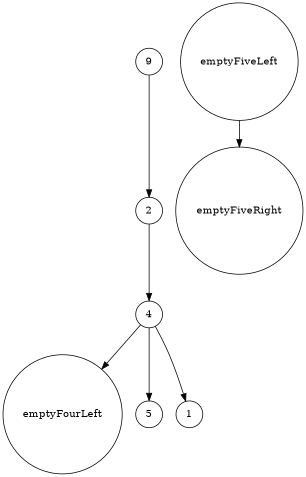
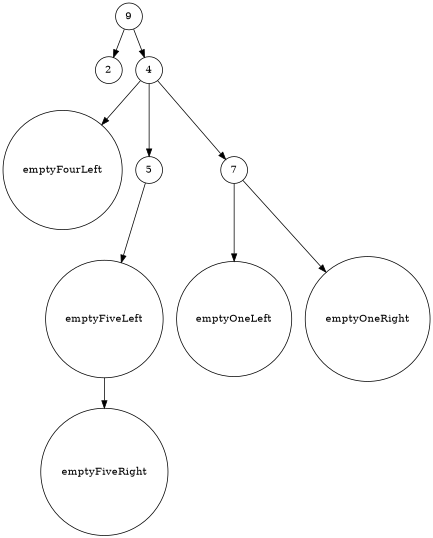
none -> (134, 219)
(149, 259) -> (138, 40)
none -> (234, 319)
none -> (368, 319)
(189, 414) -> (234, 170)
